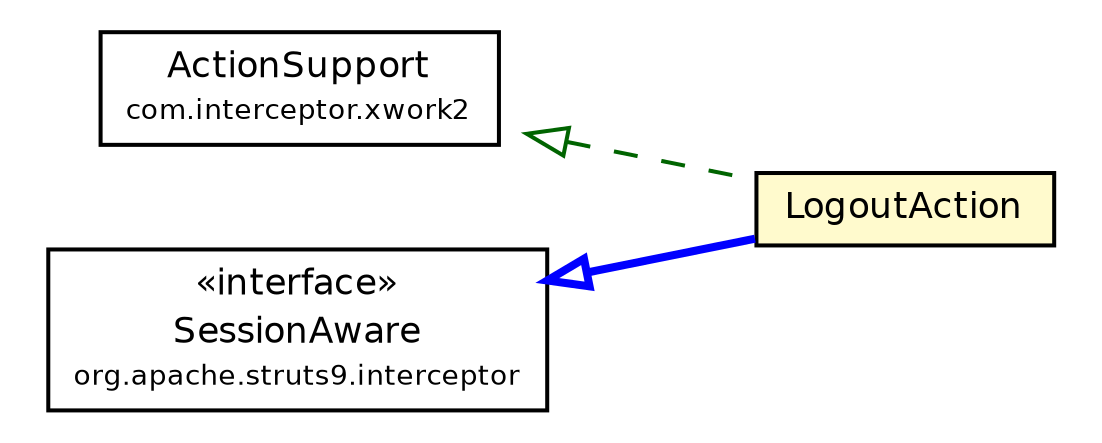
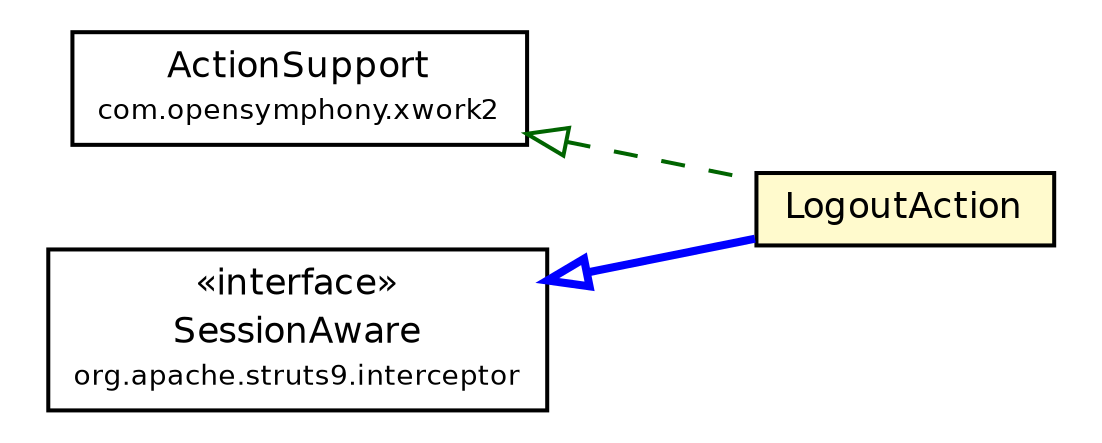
(300, 111) -> (300, 111)
